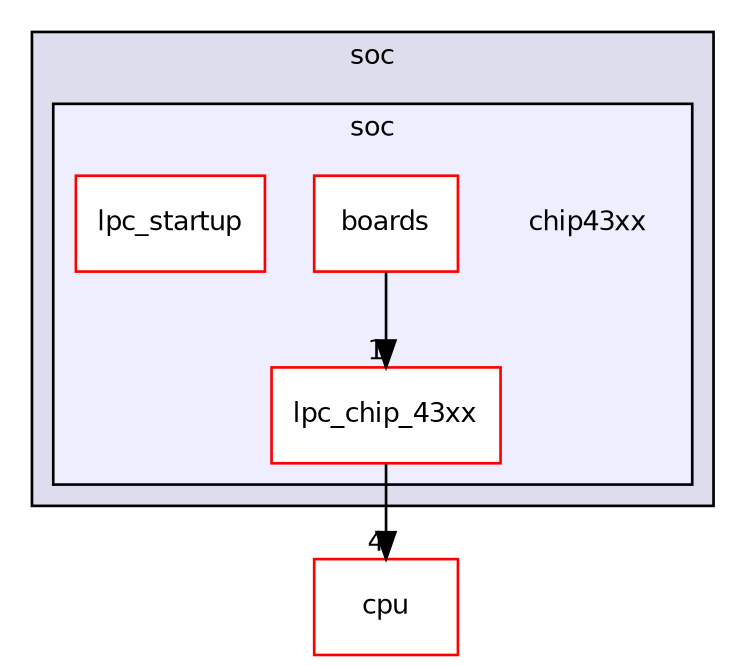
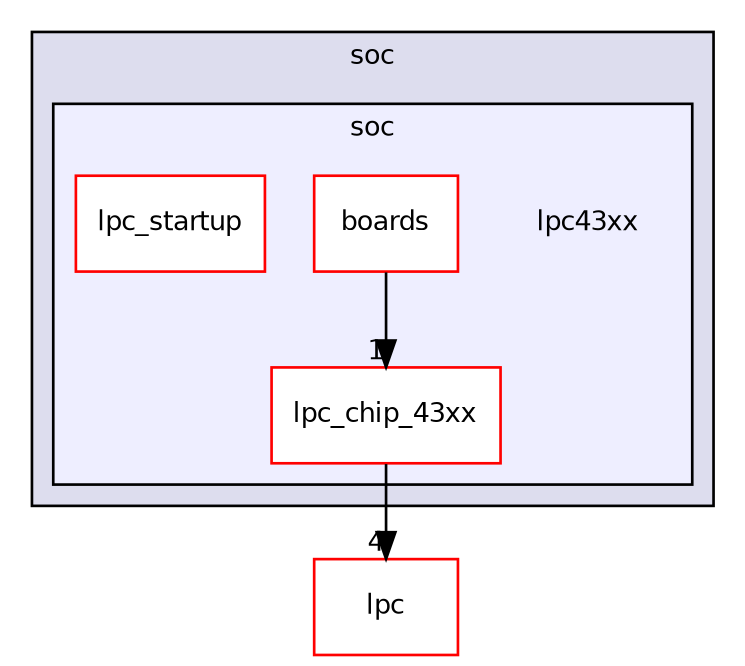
(588, 224) -> (588, 224)
(386, 607) -> (386, 607)
